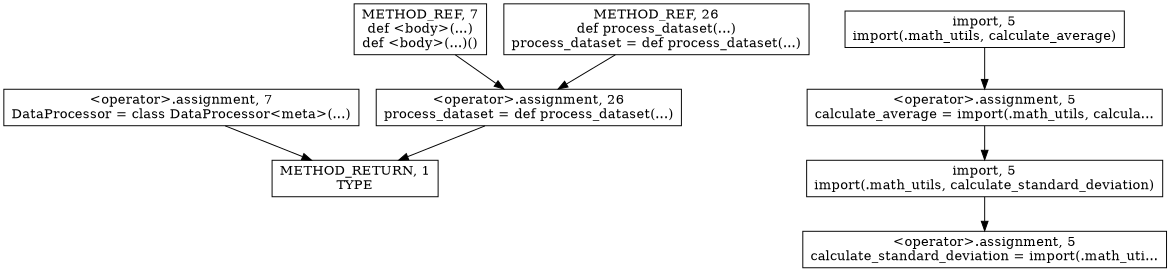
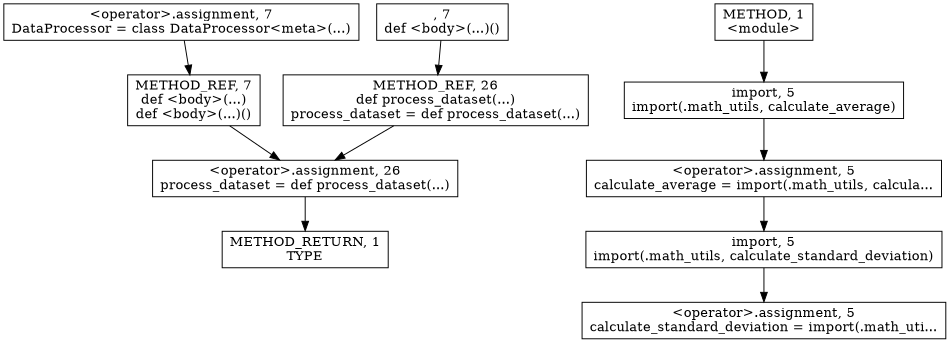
none -> (442, 22)
none -> (764, 22)
(264, 141) -> (186, 53)
